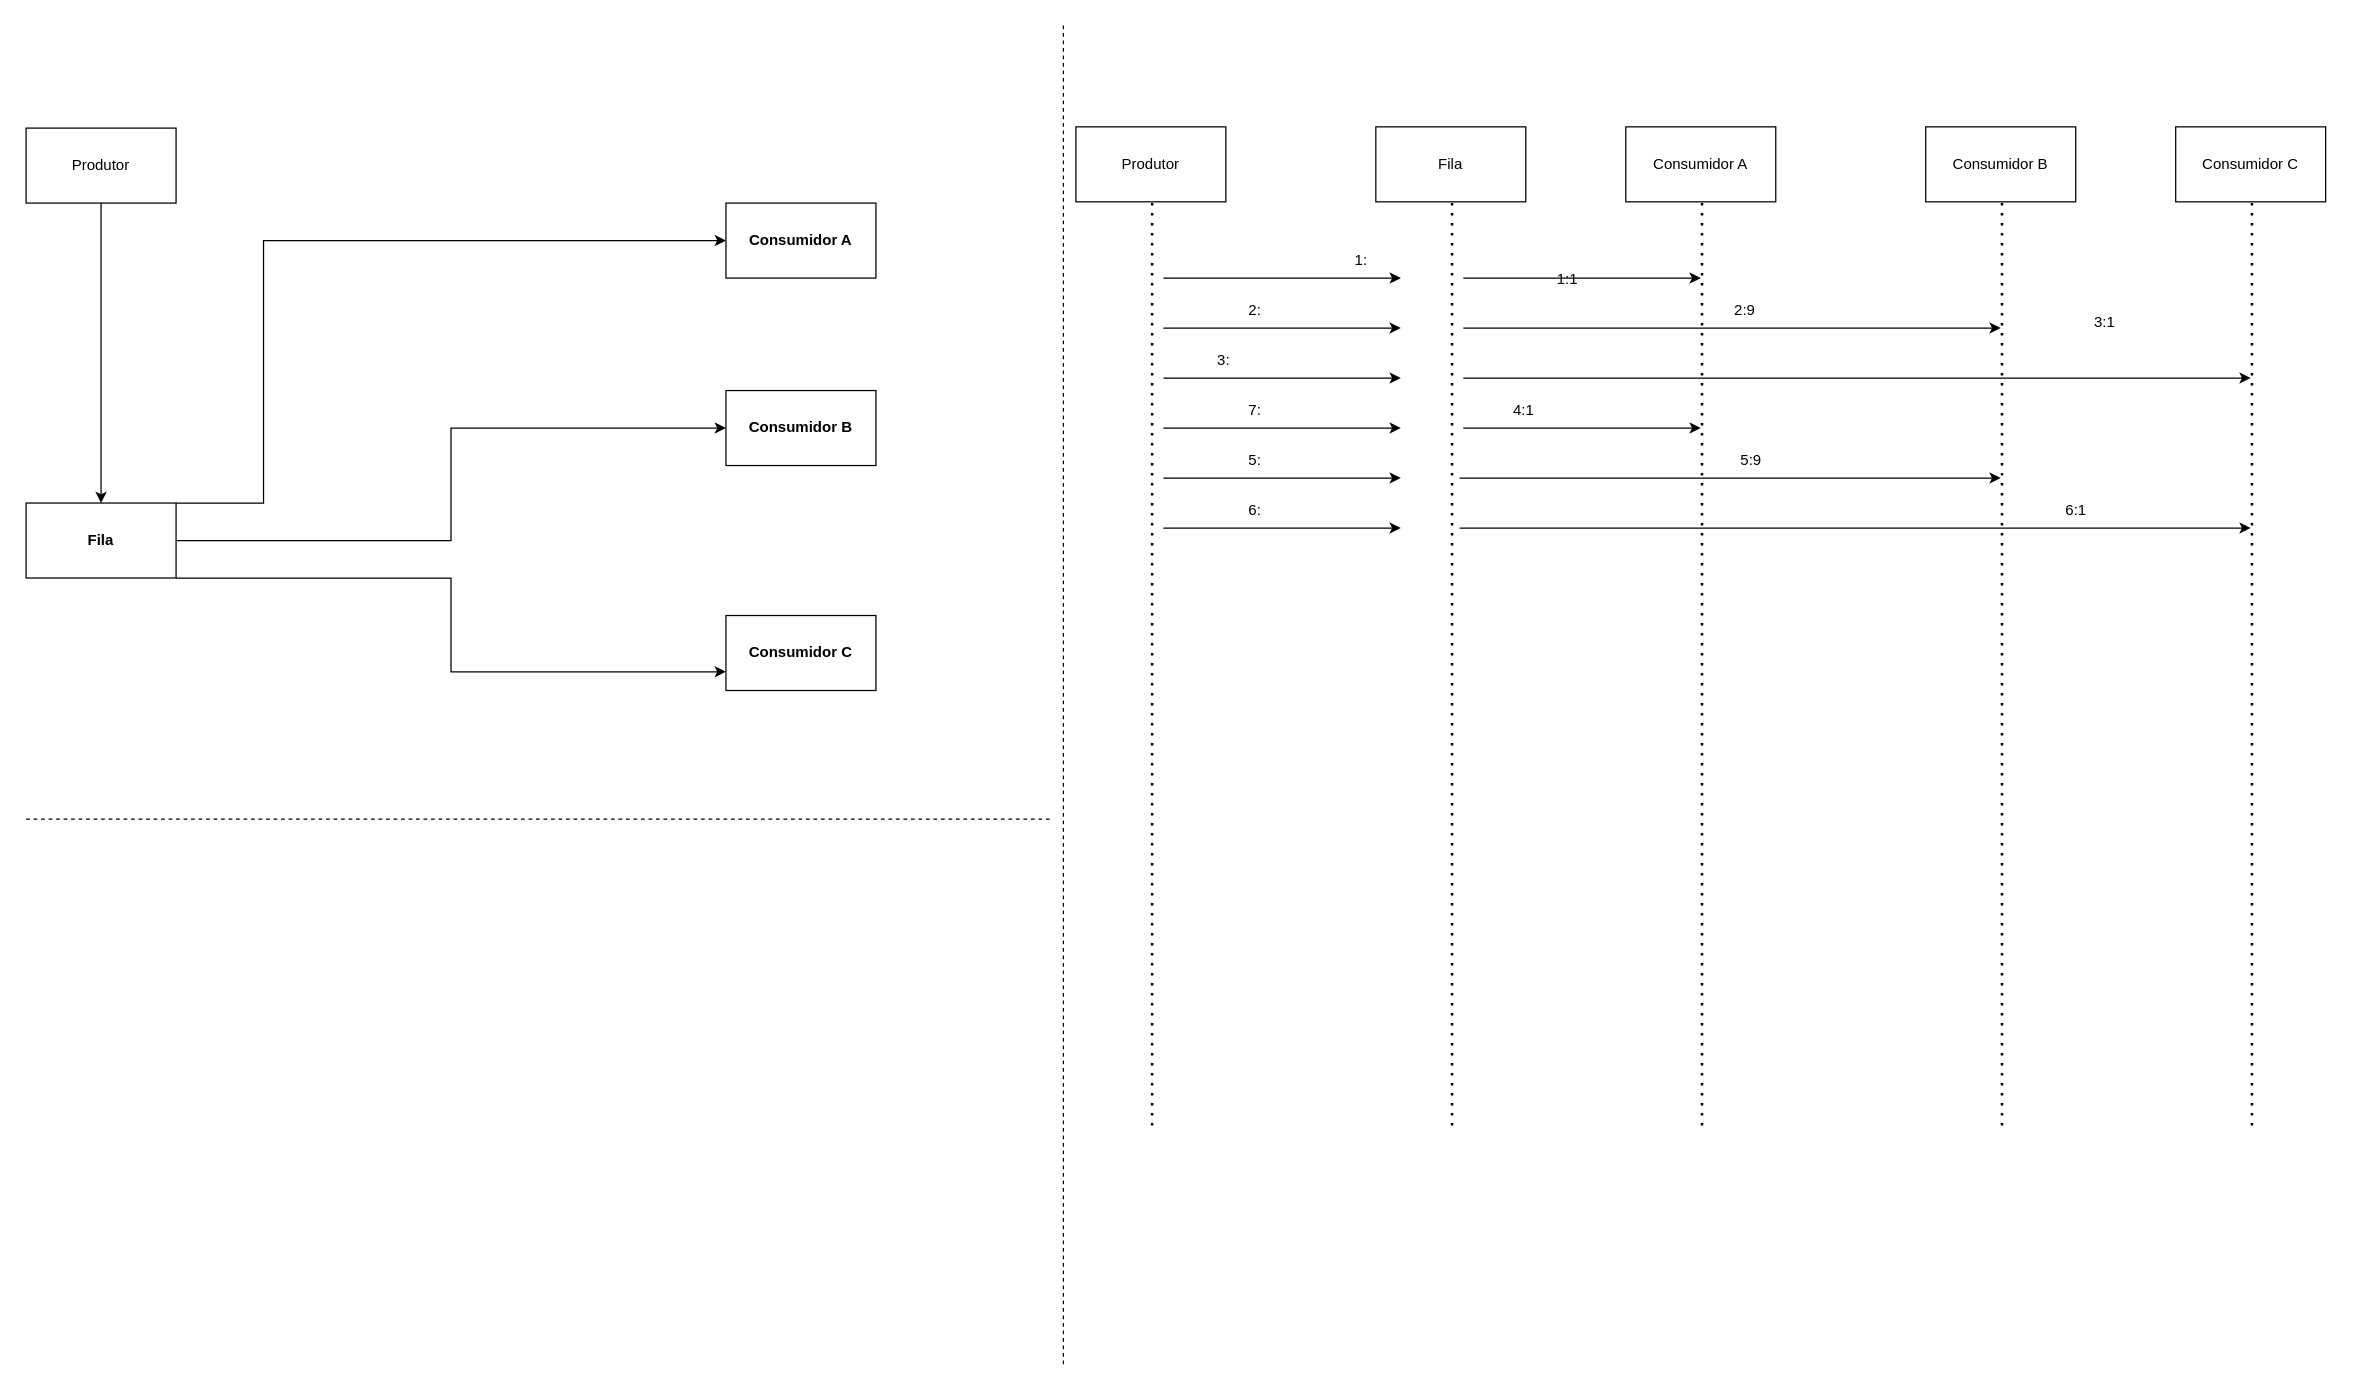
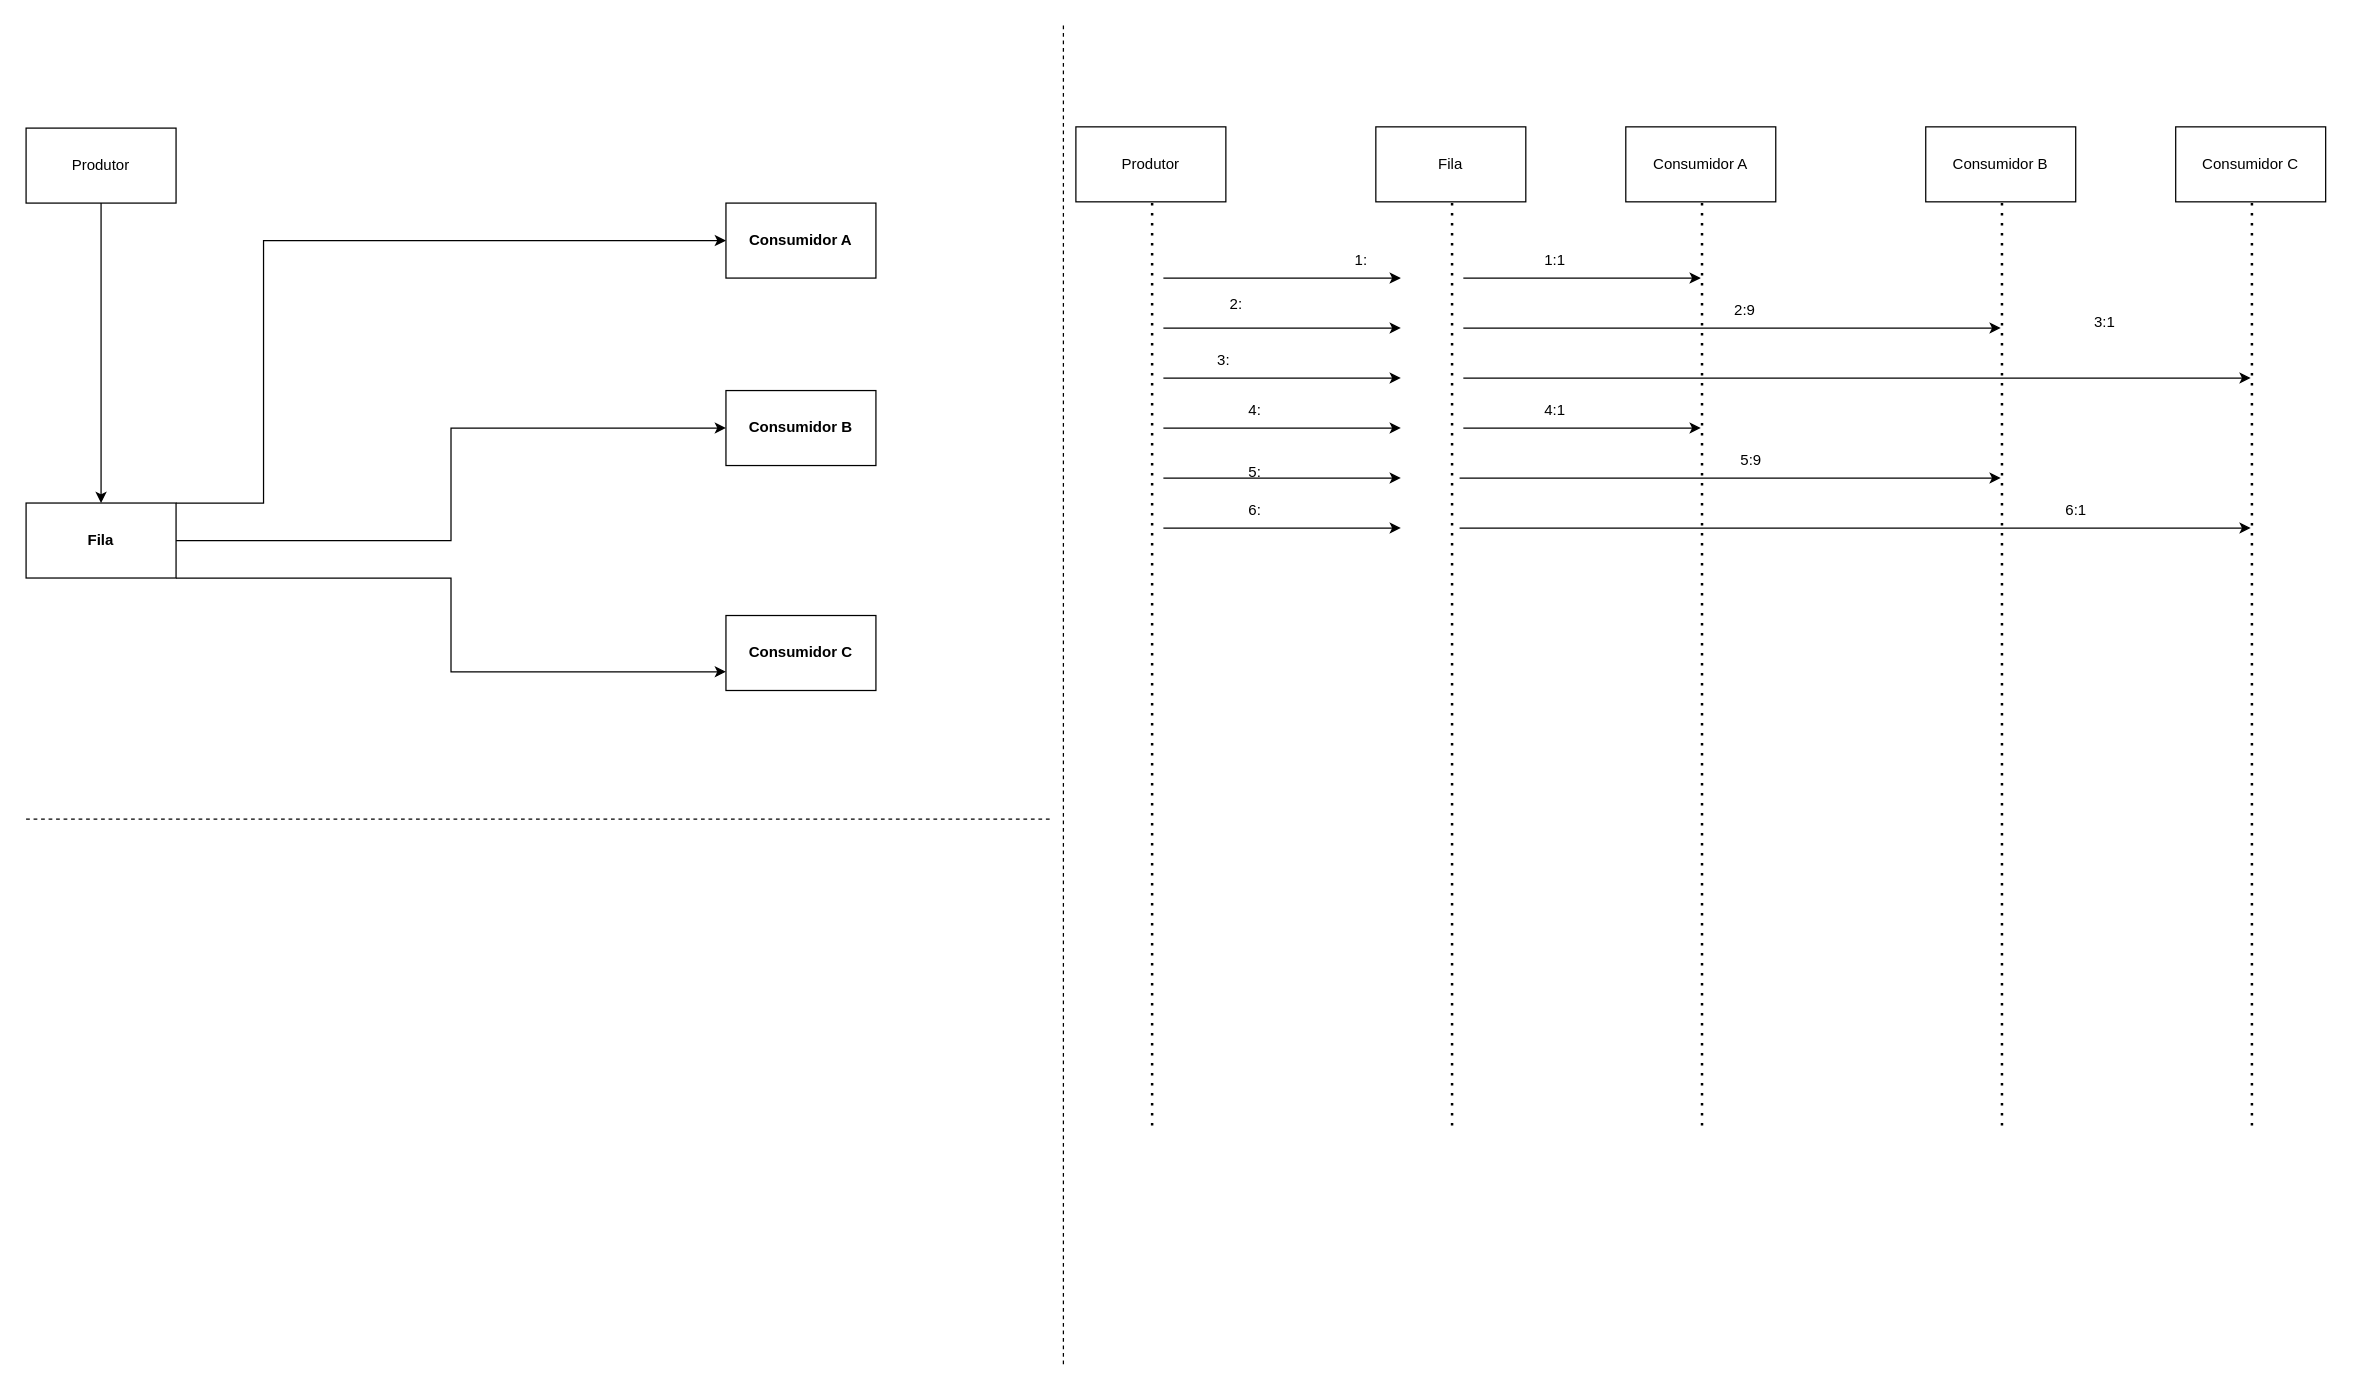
(1567, 279) -> (1554, 261)
(1254, 311) -> (1236, 304)
(1255, 411) -> (1255, 411)
(1523, 411) -> (1554, 411)
(1254, 461) -> (1254, 473)
